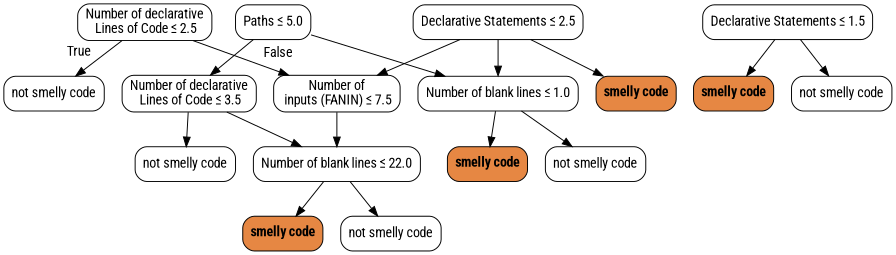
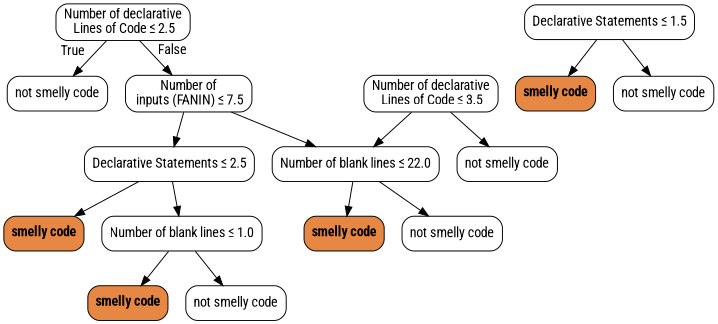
(273, 22) -> none
(423, 55) -> (180, 125)
